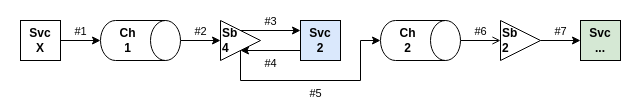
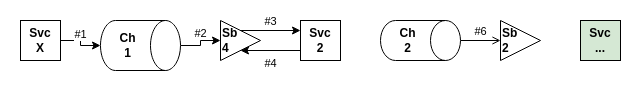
(141, 41) -> (141, 46)
(321, 41) -> (321, 41)
(557, 41) -> none
(312, 81) -> none
